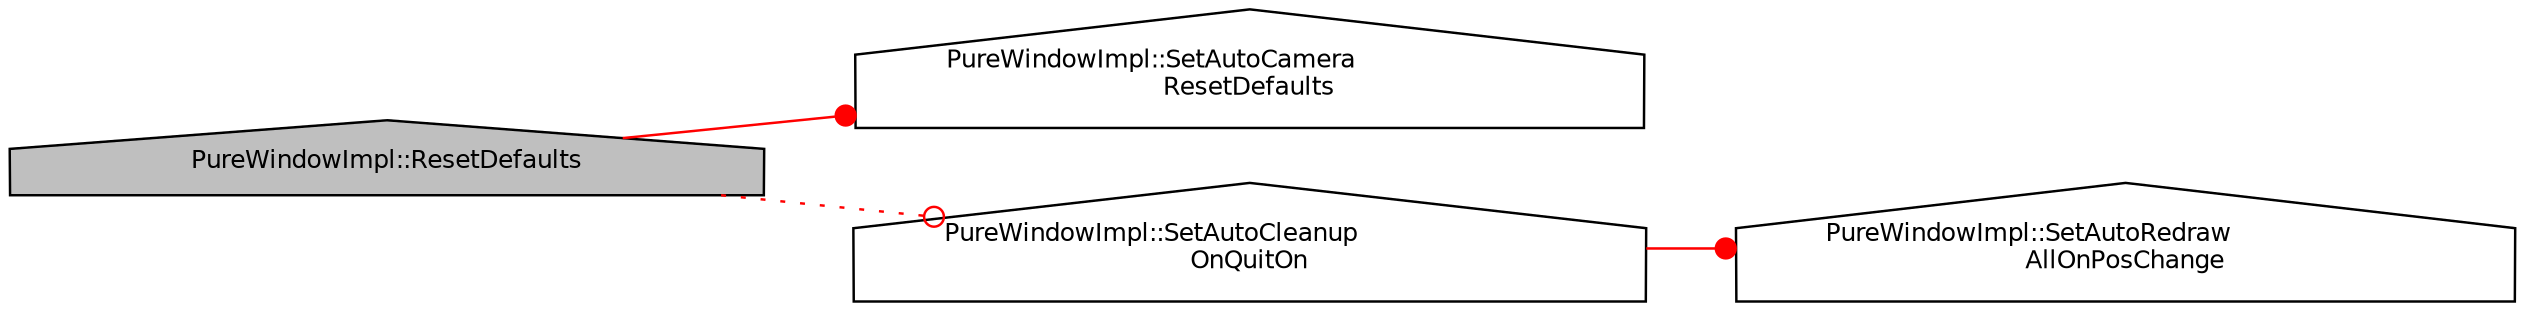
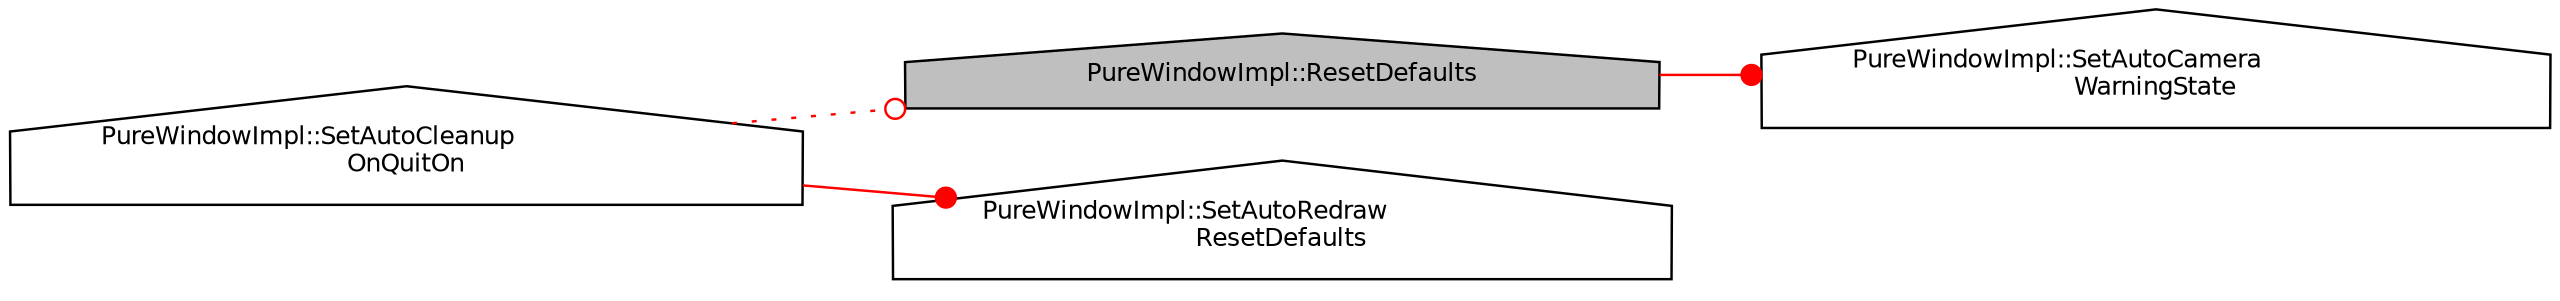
(1250, 75) -> (2156, 75)
(822, 205) -> (808, 117)
(2126, 248) -> (1282, 226)
